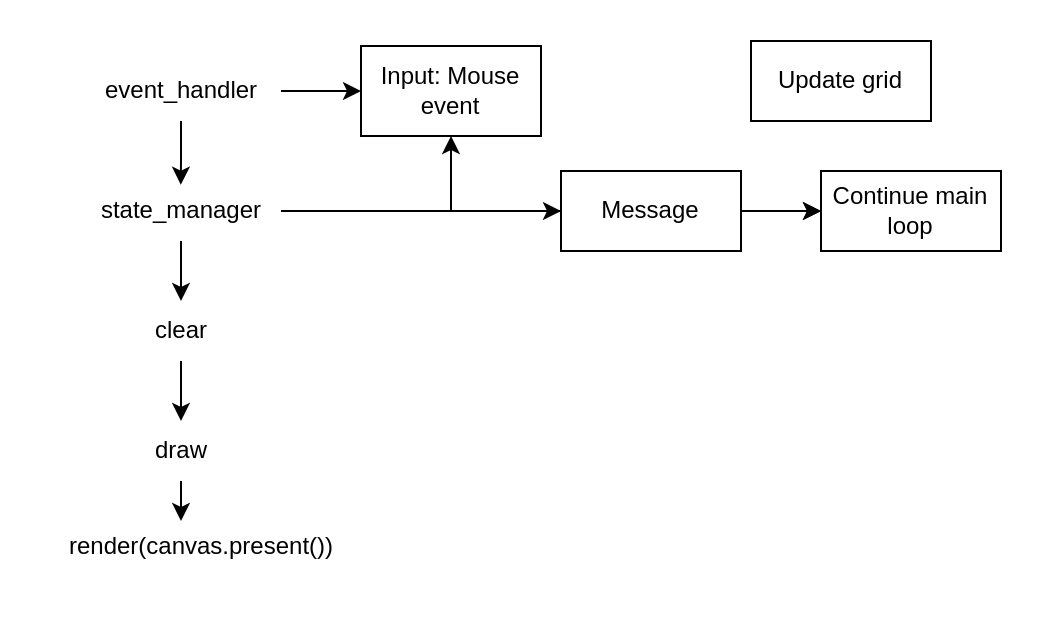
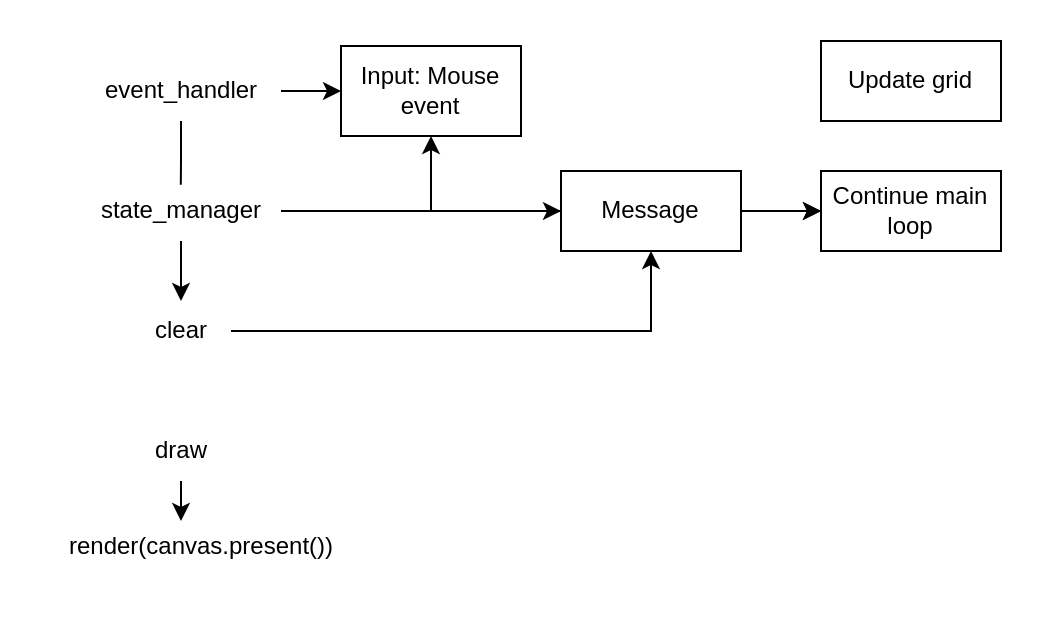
(841, 81) -> (911, 81)
(451, 91) -> (431, 91)
(181, 170) -> (181, 176)
(181, 398) -> (474, 331)
